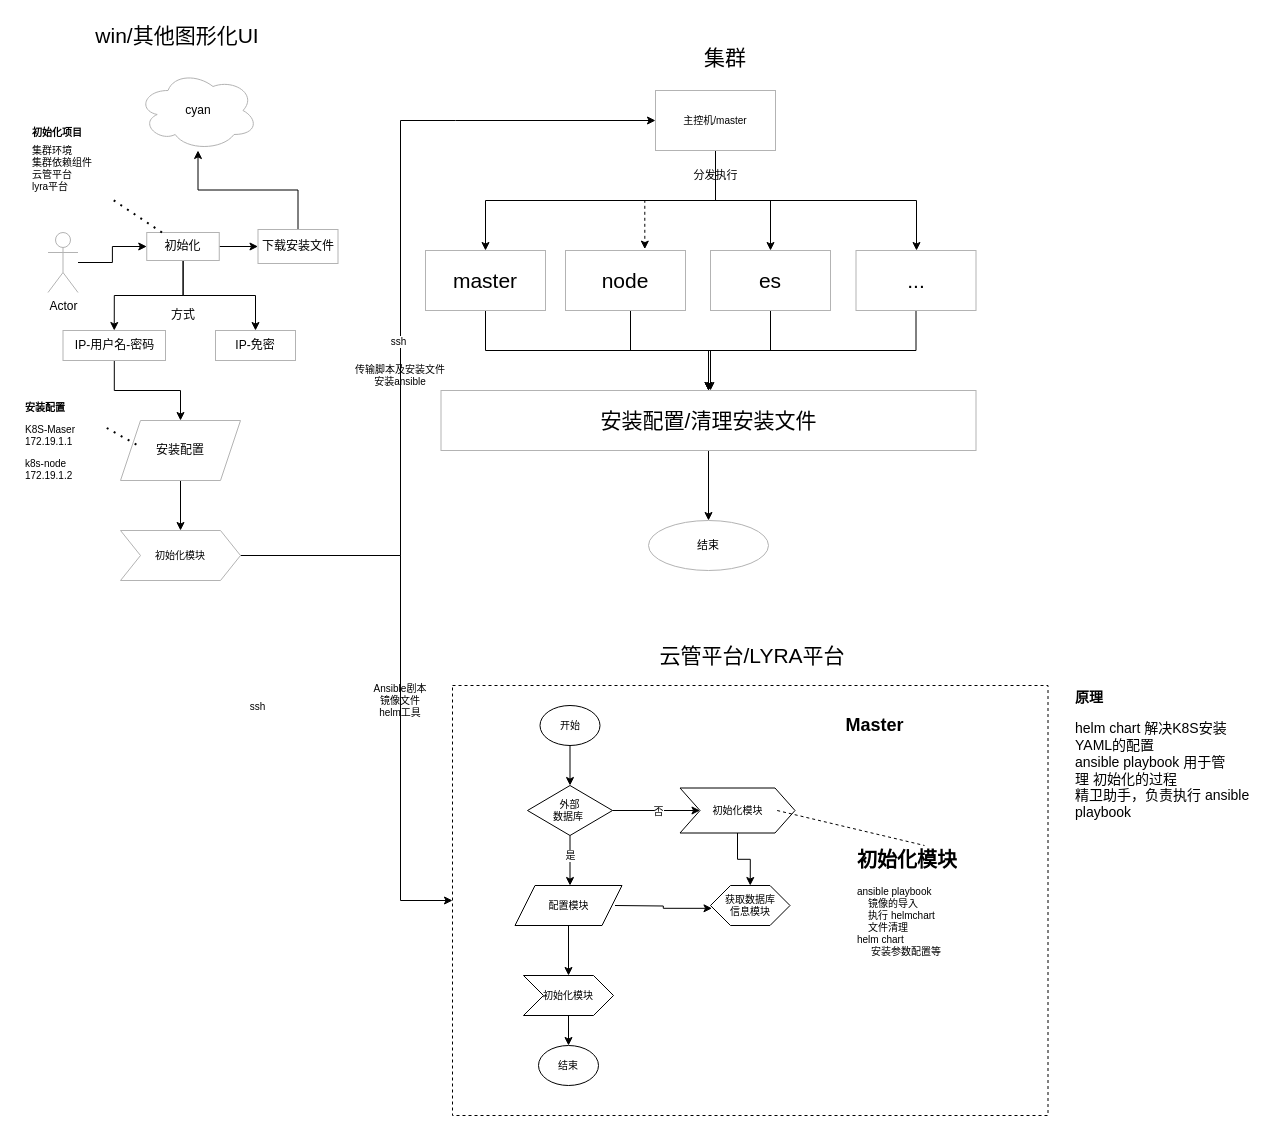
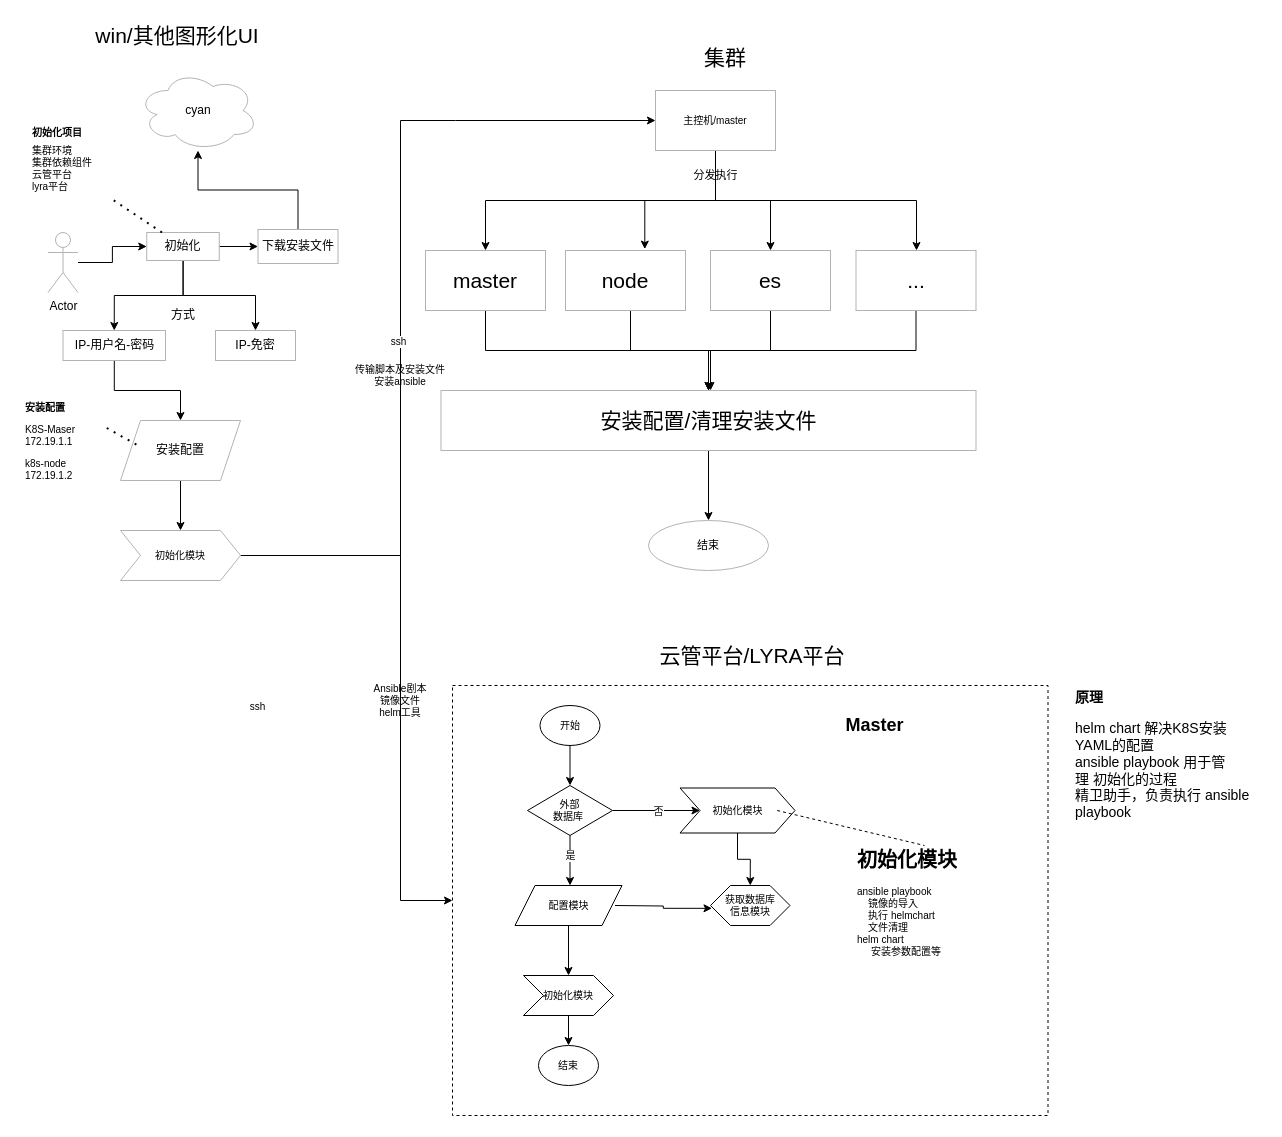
(645, 222) -> (645, 222)
